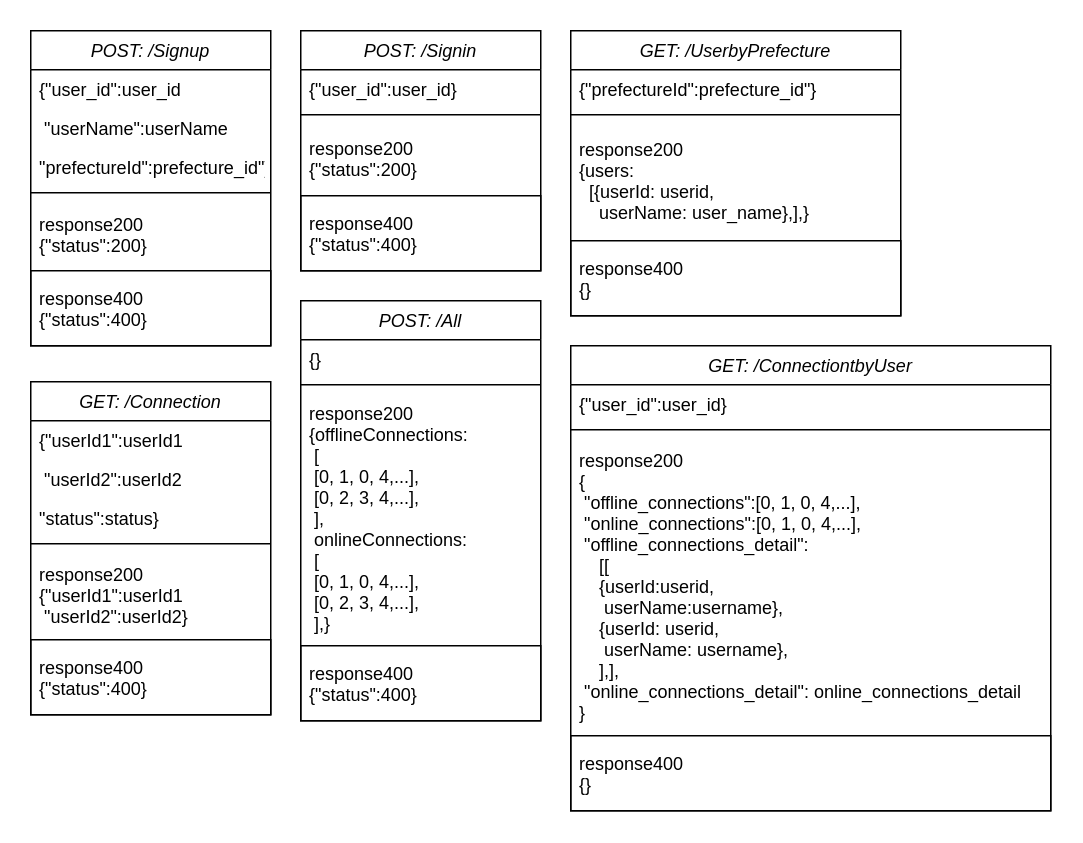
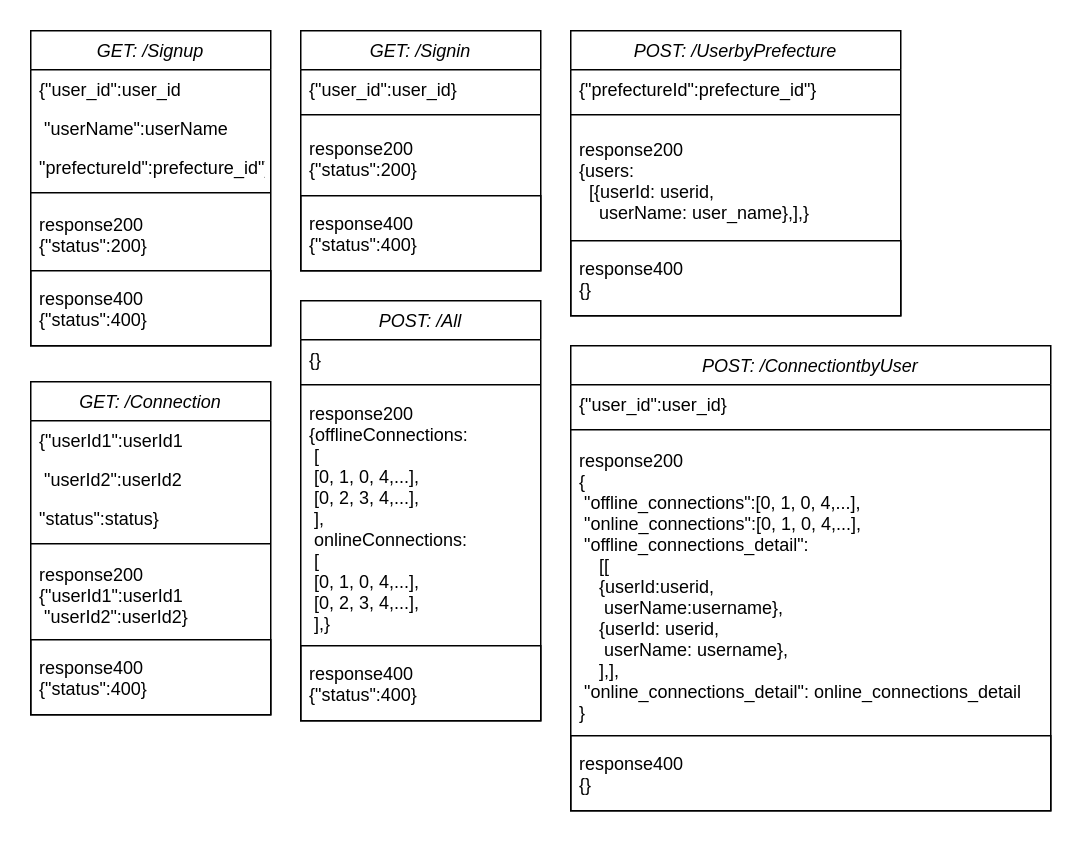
(150, 51) -> (150, 51)
(420, 51) -> (420, 51)
(735, 51) -> (735, 51)
(810, 366) -> (810, 366)
